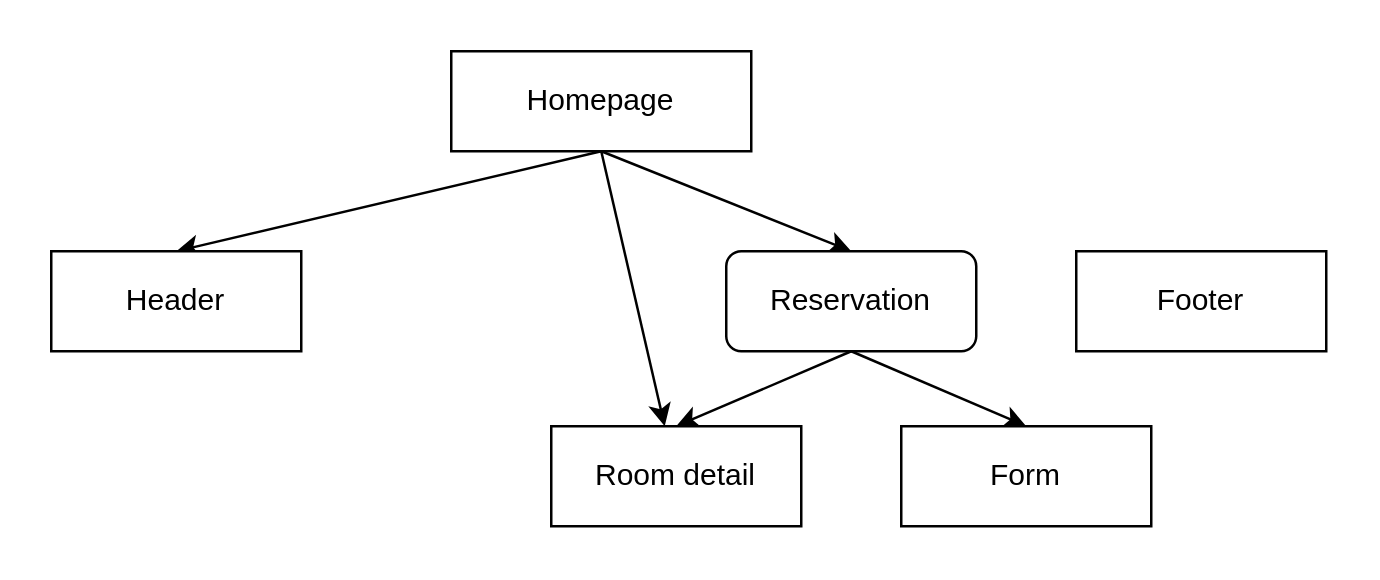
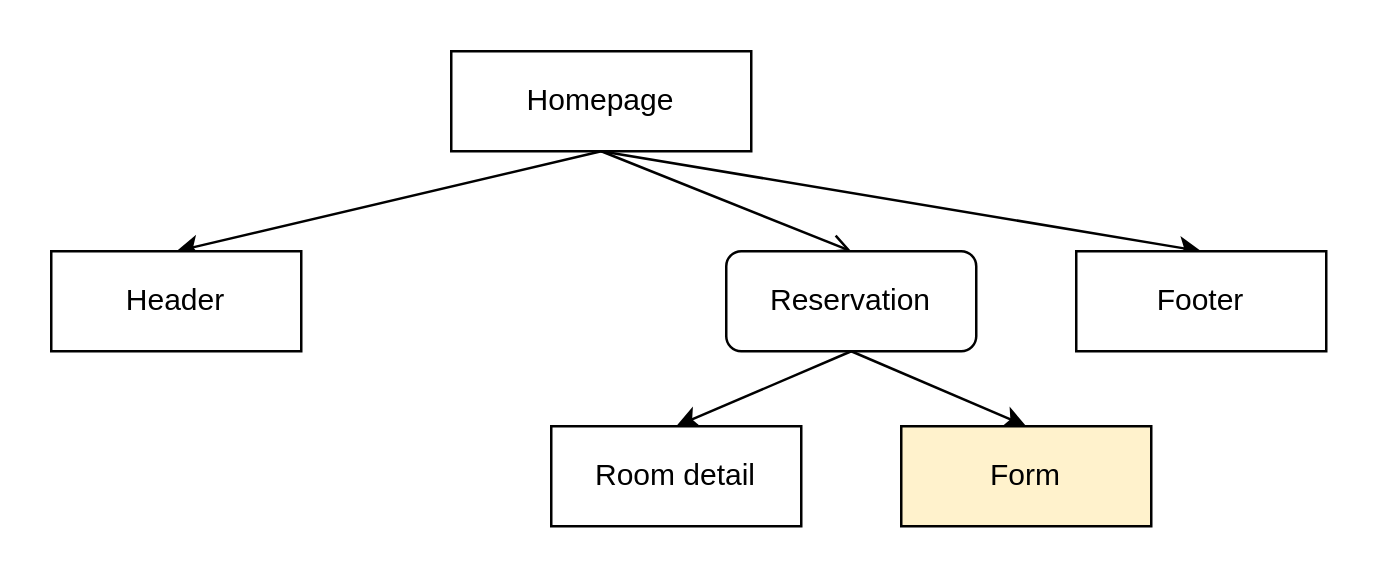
(835, 245) -> (838, 246)
(632, 283) -> (901, 201)
(1026, 476) -> (1026, 476)
